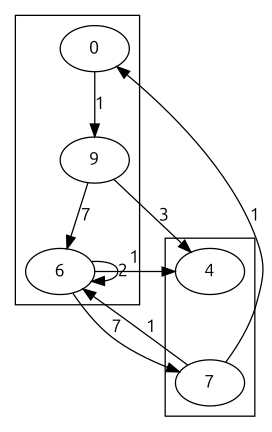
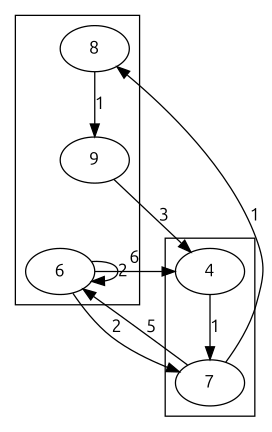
(95, 49) -> (95, 49)
(79, 210) -> none
(135, 258) -> (135, 258)
none -> (210, 321)
(117, 327) -> (117, 327)
(152, 327) -> (152, 327)
